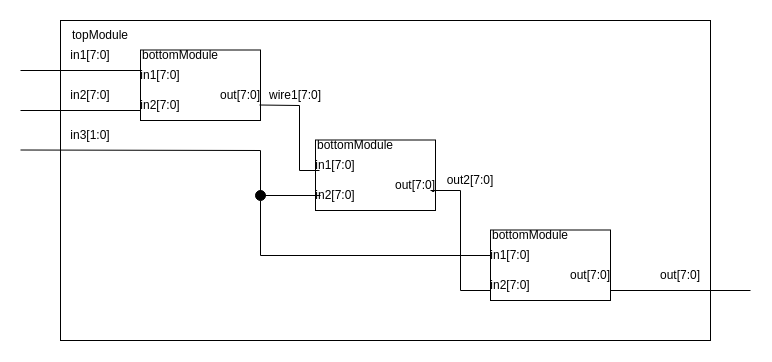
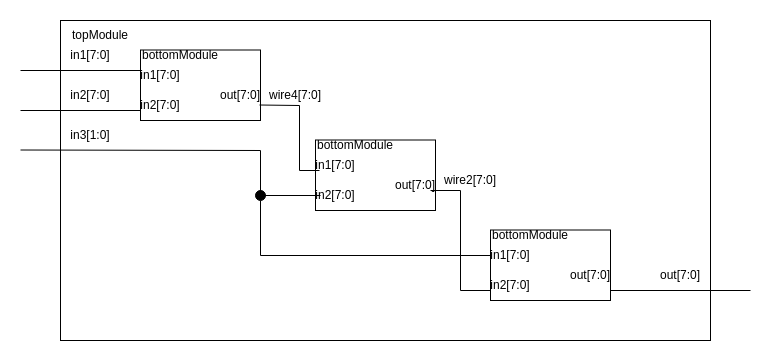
(296, 96) -> (296, 96)
(471, 181) -> (471, 181)
